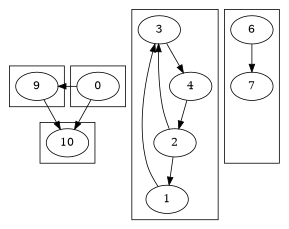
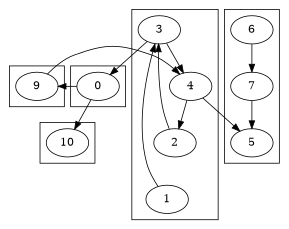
none -> (127, 60)
(51, 112) -> (109, 47)
none -> (252, 143)
(172, 167) -> none
